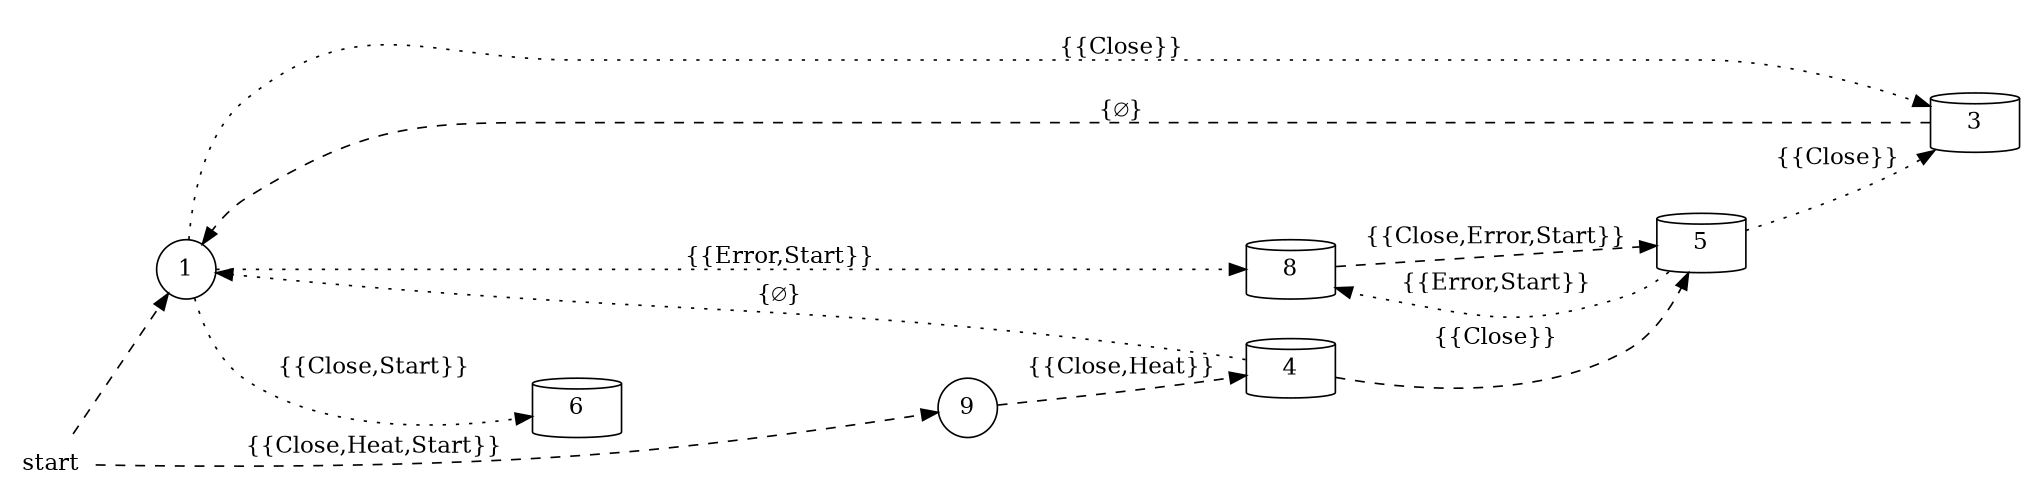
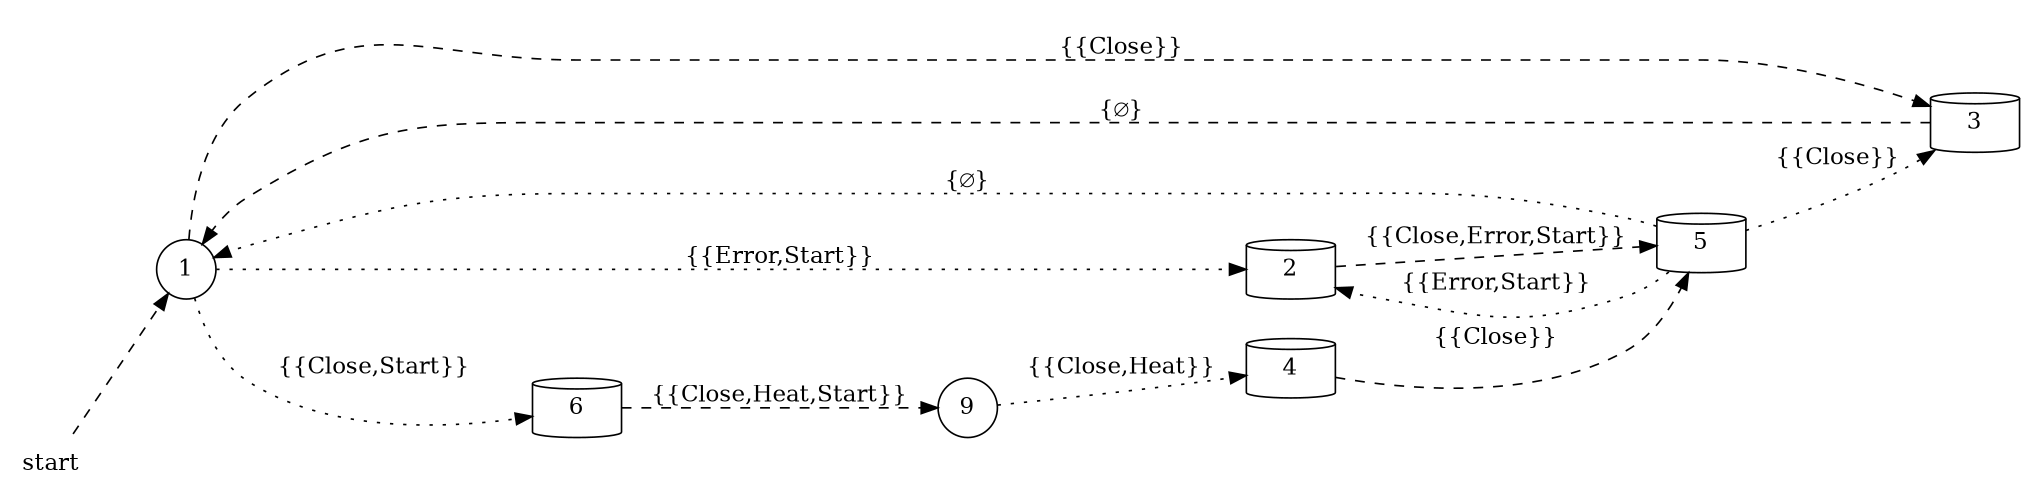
(998, 60) -> (998, 60)
(1291, 269) -> (1291, 269)
(740, 311) -> (941, 194)
(1114, 393) -> (1114, 393)
(510, 460) -> (771, 408)
